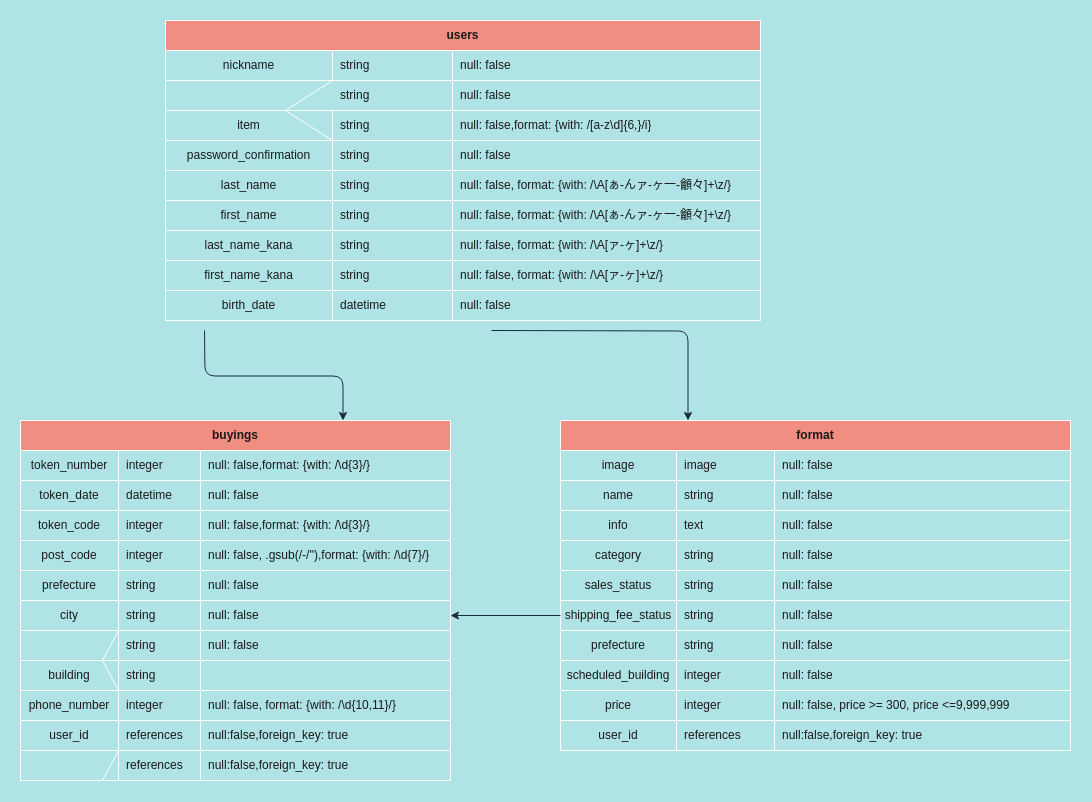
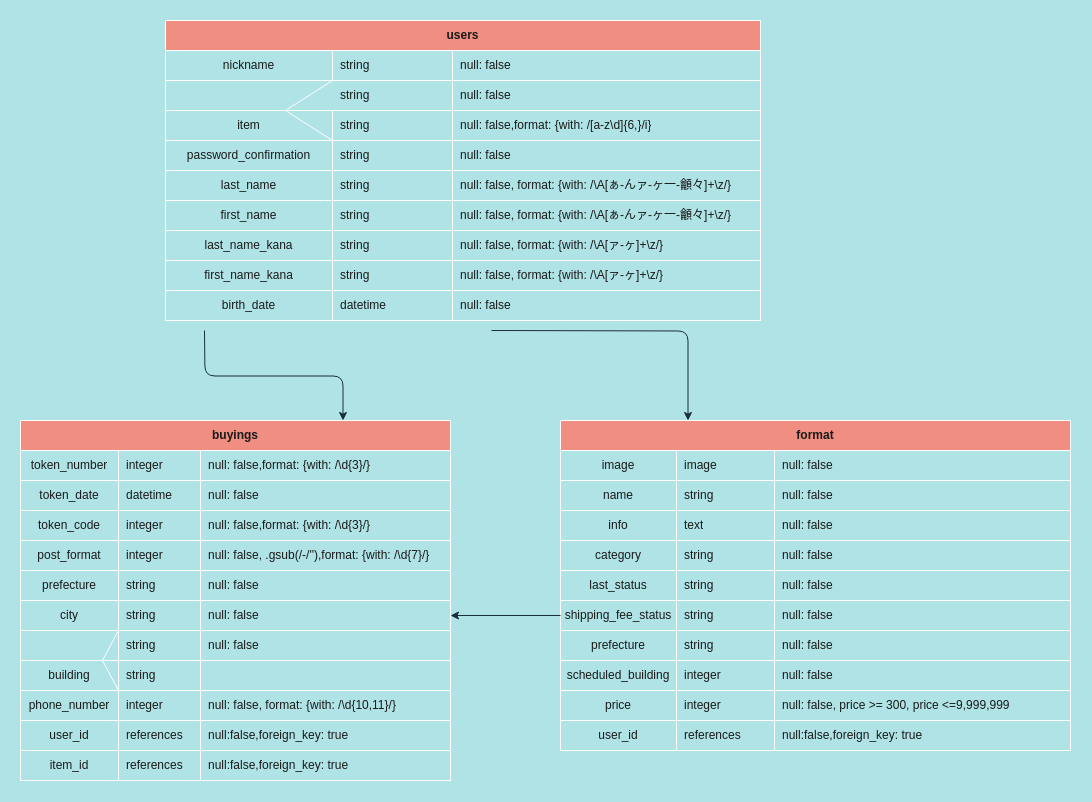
(70, 556) -> (70, 556)
(619, 586) -> (619, 586)
none -> (70, 766)
